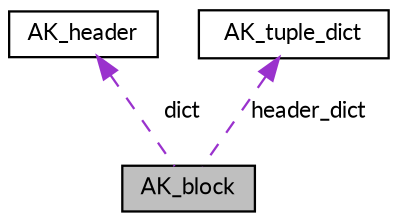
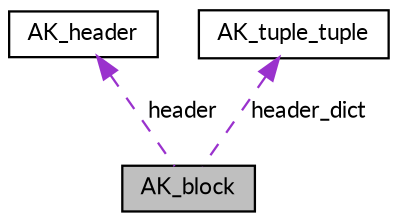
(294, 34) -> (294, 34)
(181, 112) -> (181, 112)
